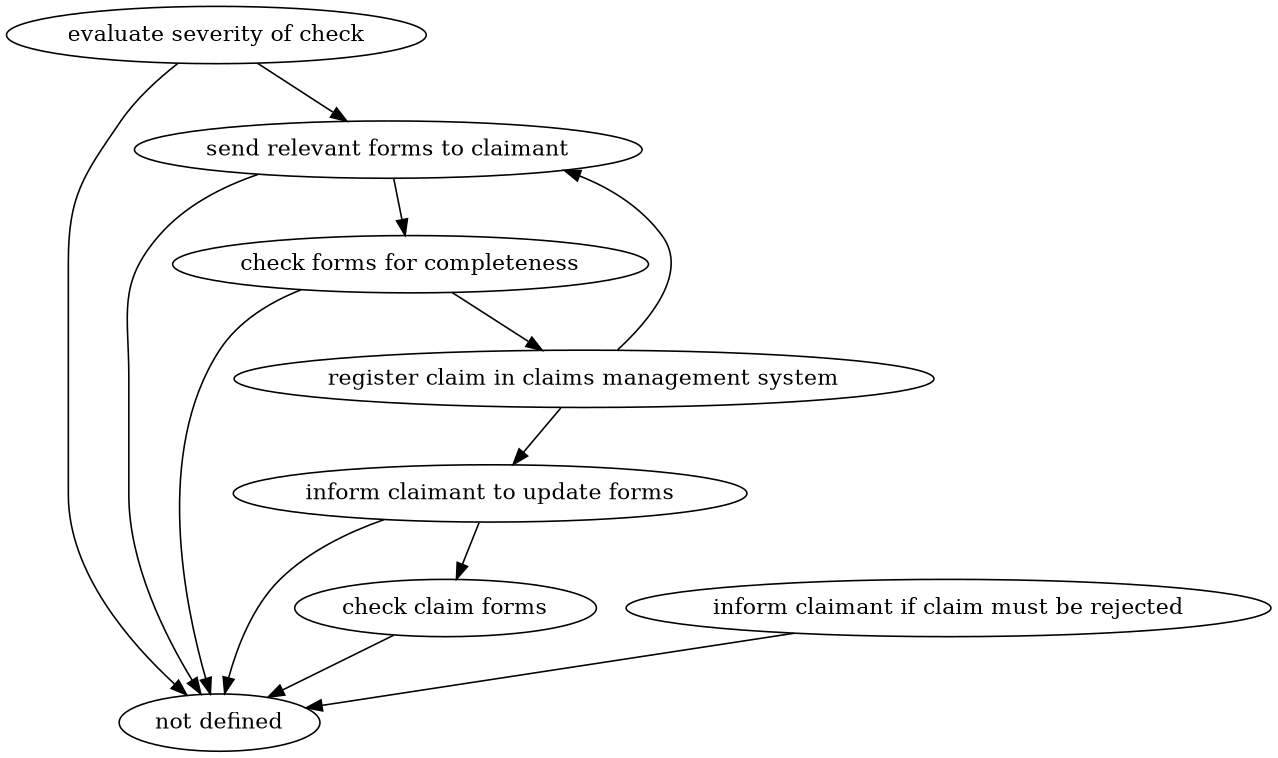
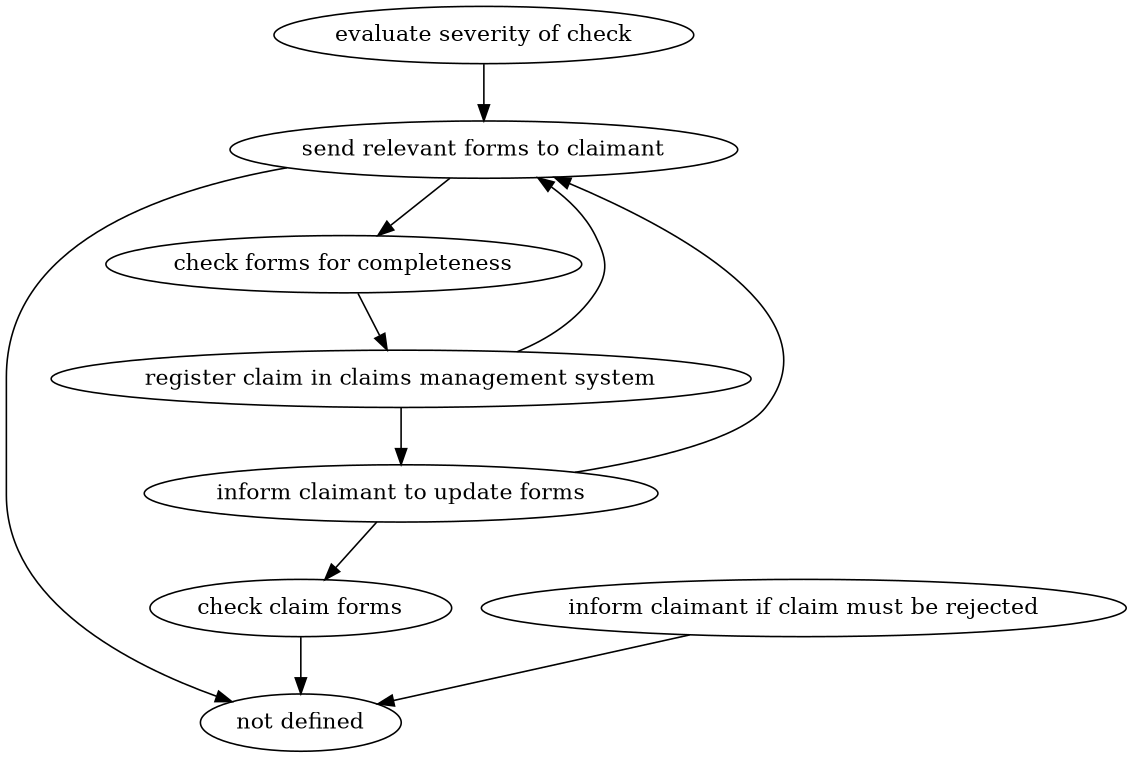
(68, 372) -> none
(183, 461) -> none
(283, 576) -> (781, 343)
